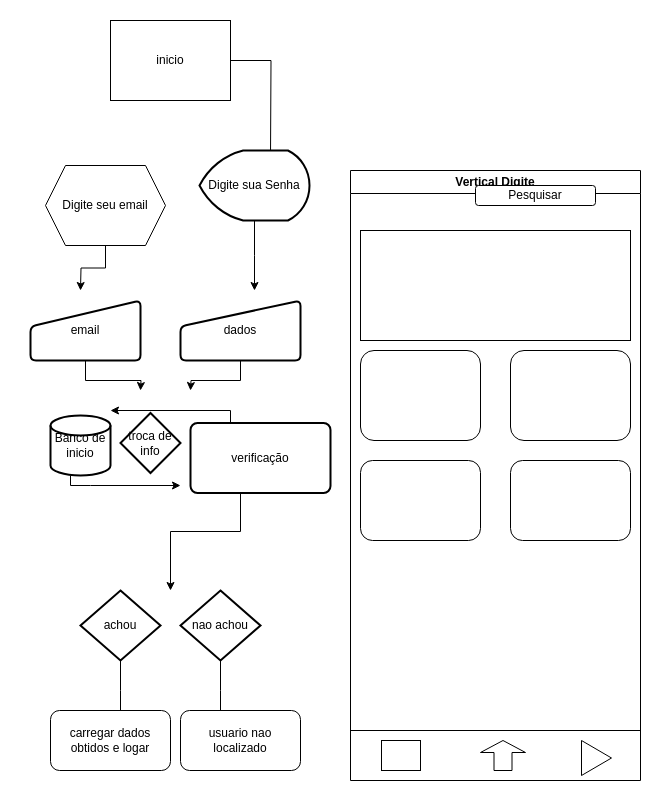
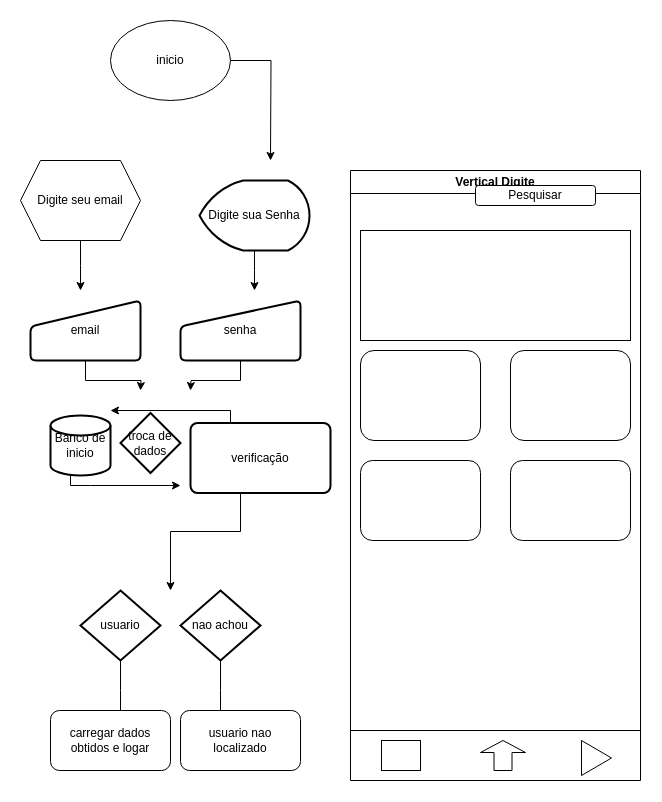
(171, 61) -> (171, 61)
(255, 186) -> (255, 216)
(106, 206) -> (81, 201)
(241, 331) -> (241, 331)
(151, 444) -> (151, 444)
(121, 626) -> (121, 626)
